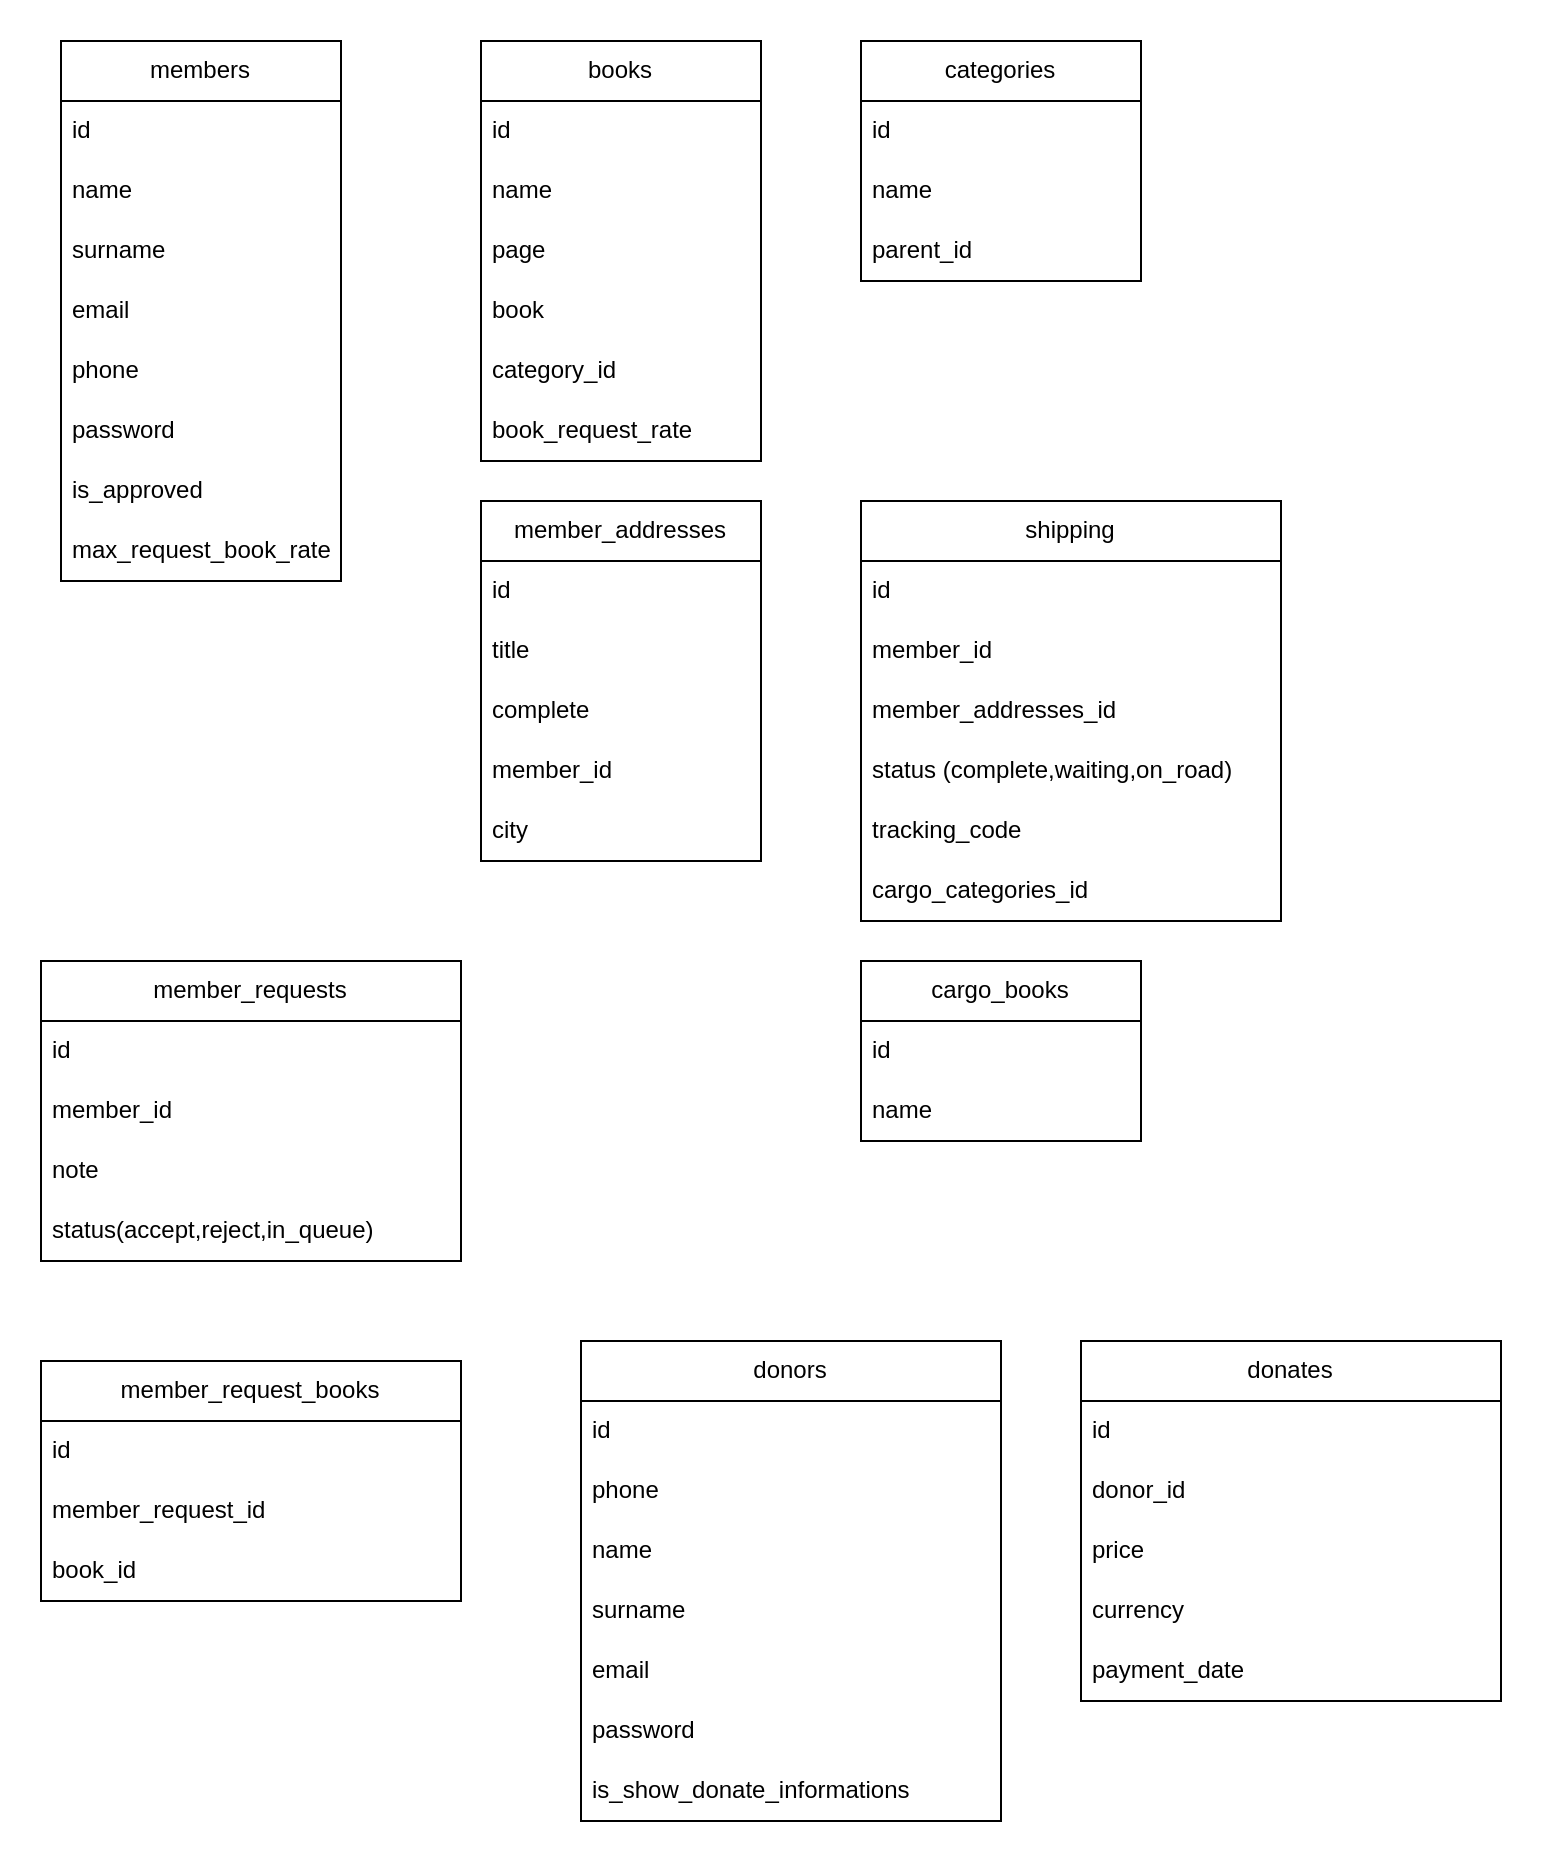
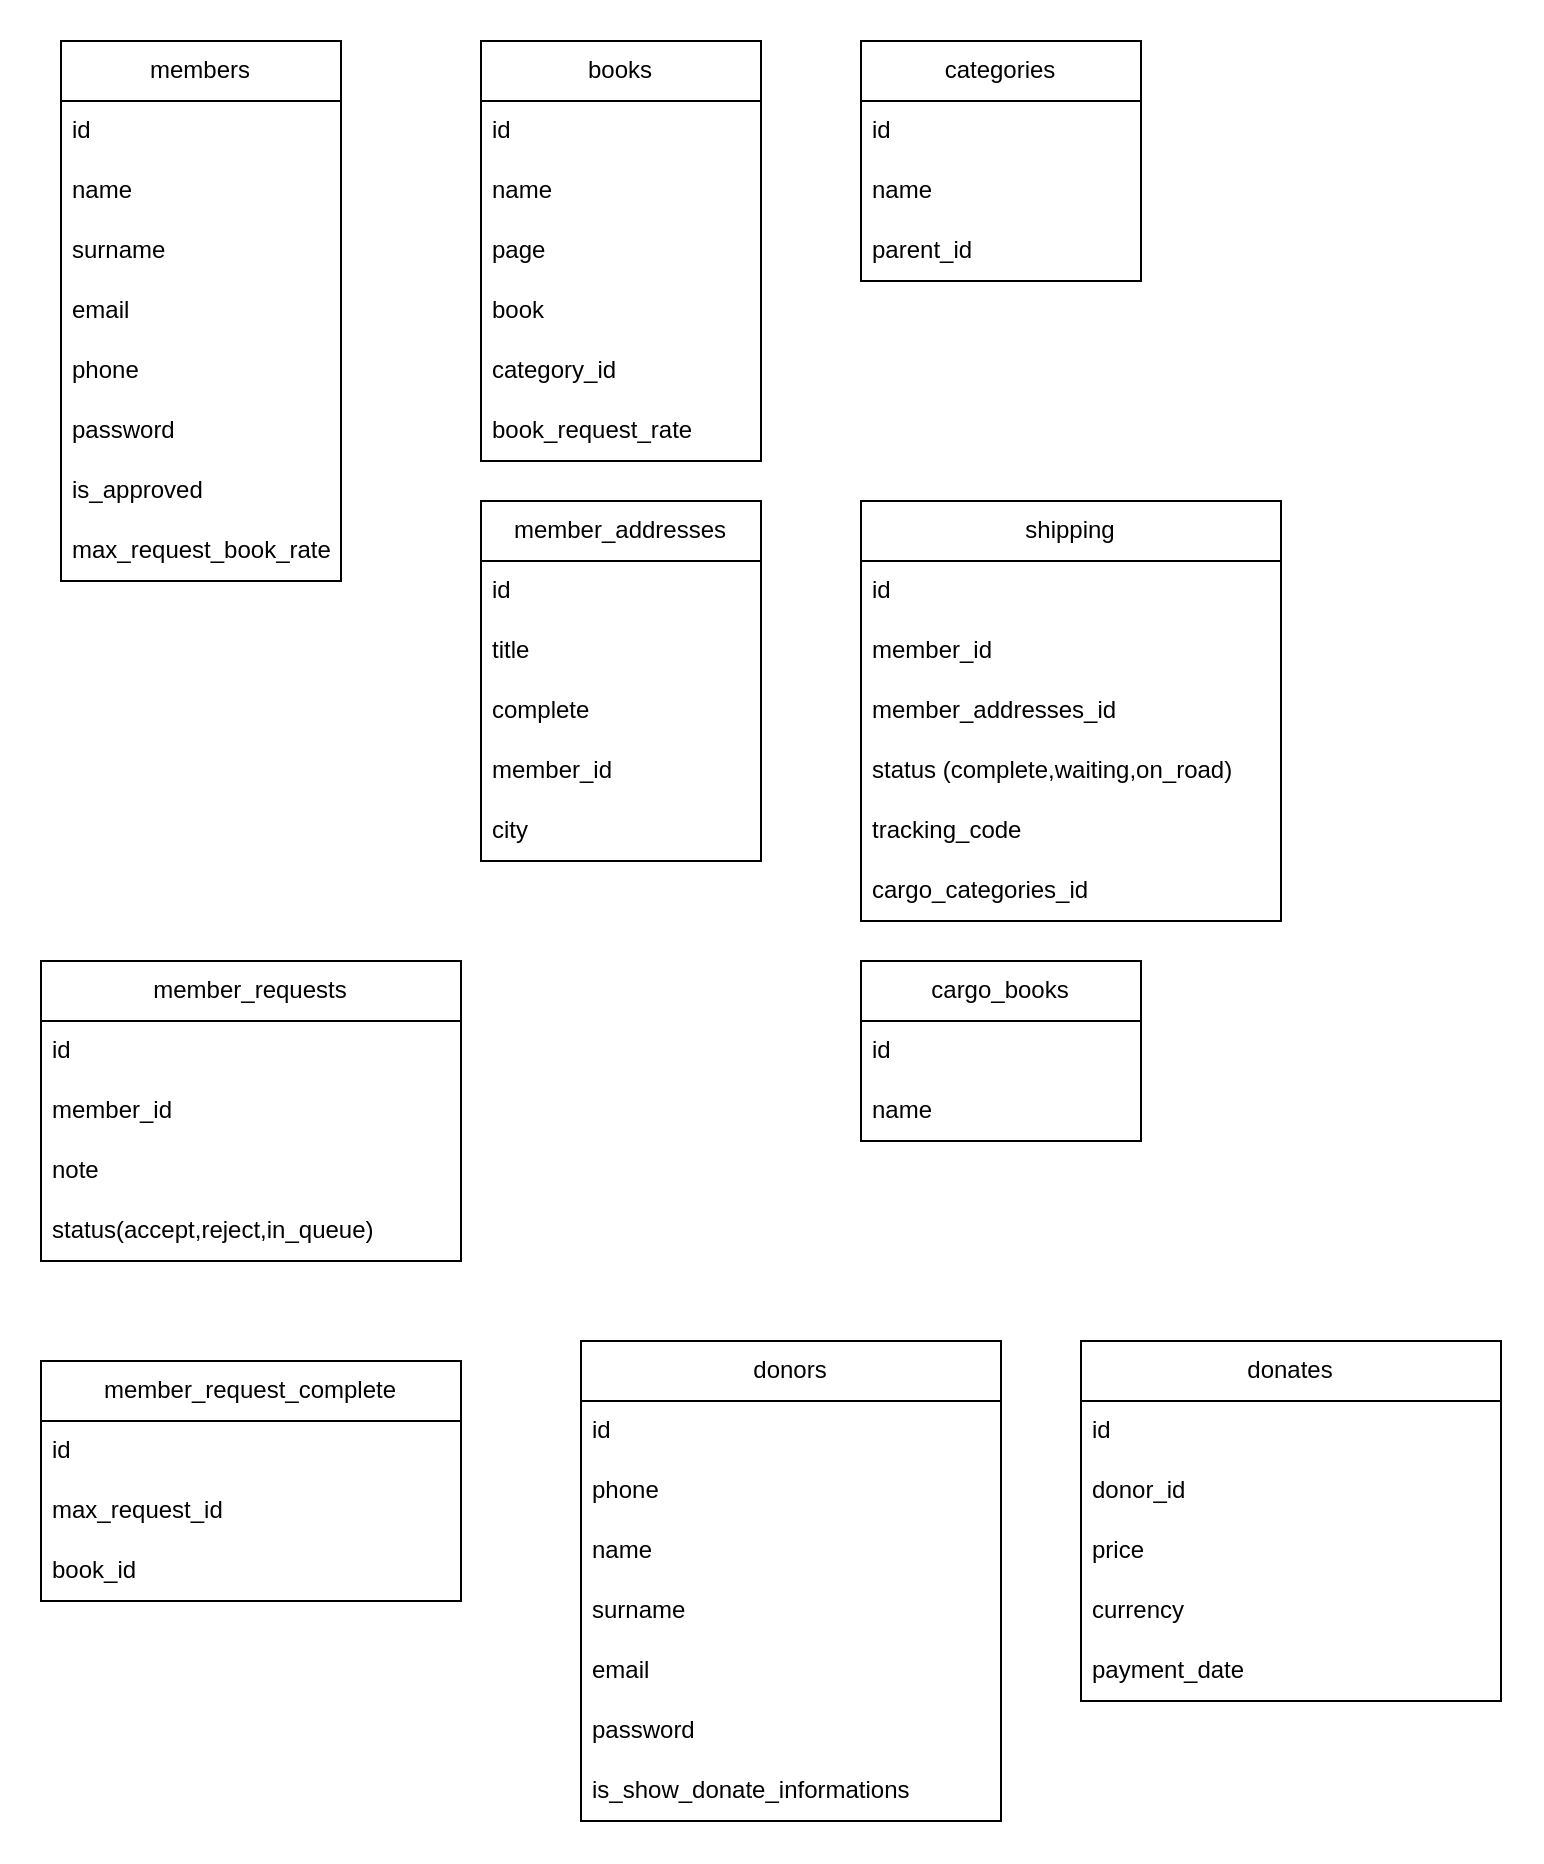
(251, 1391) -> (251, 1391)
(164, 1511) -> (144, 1511)
